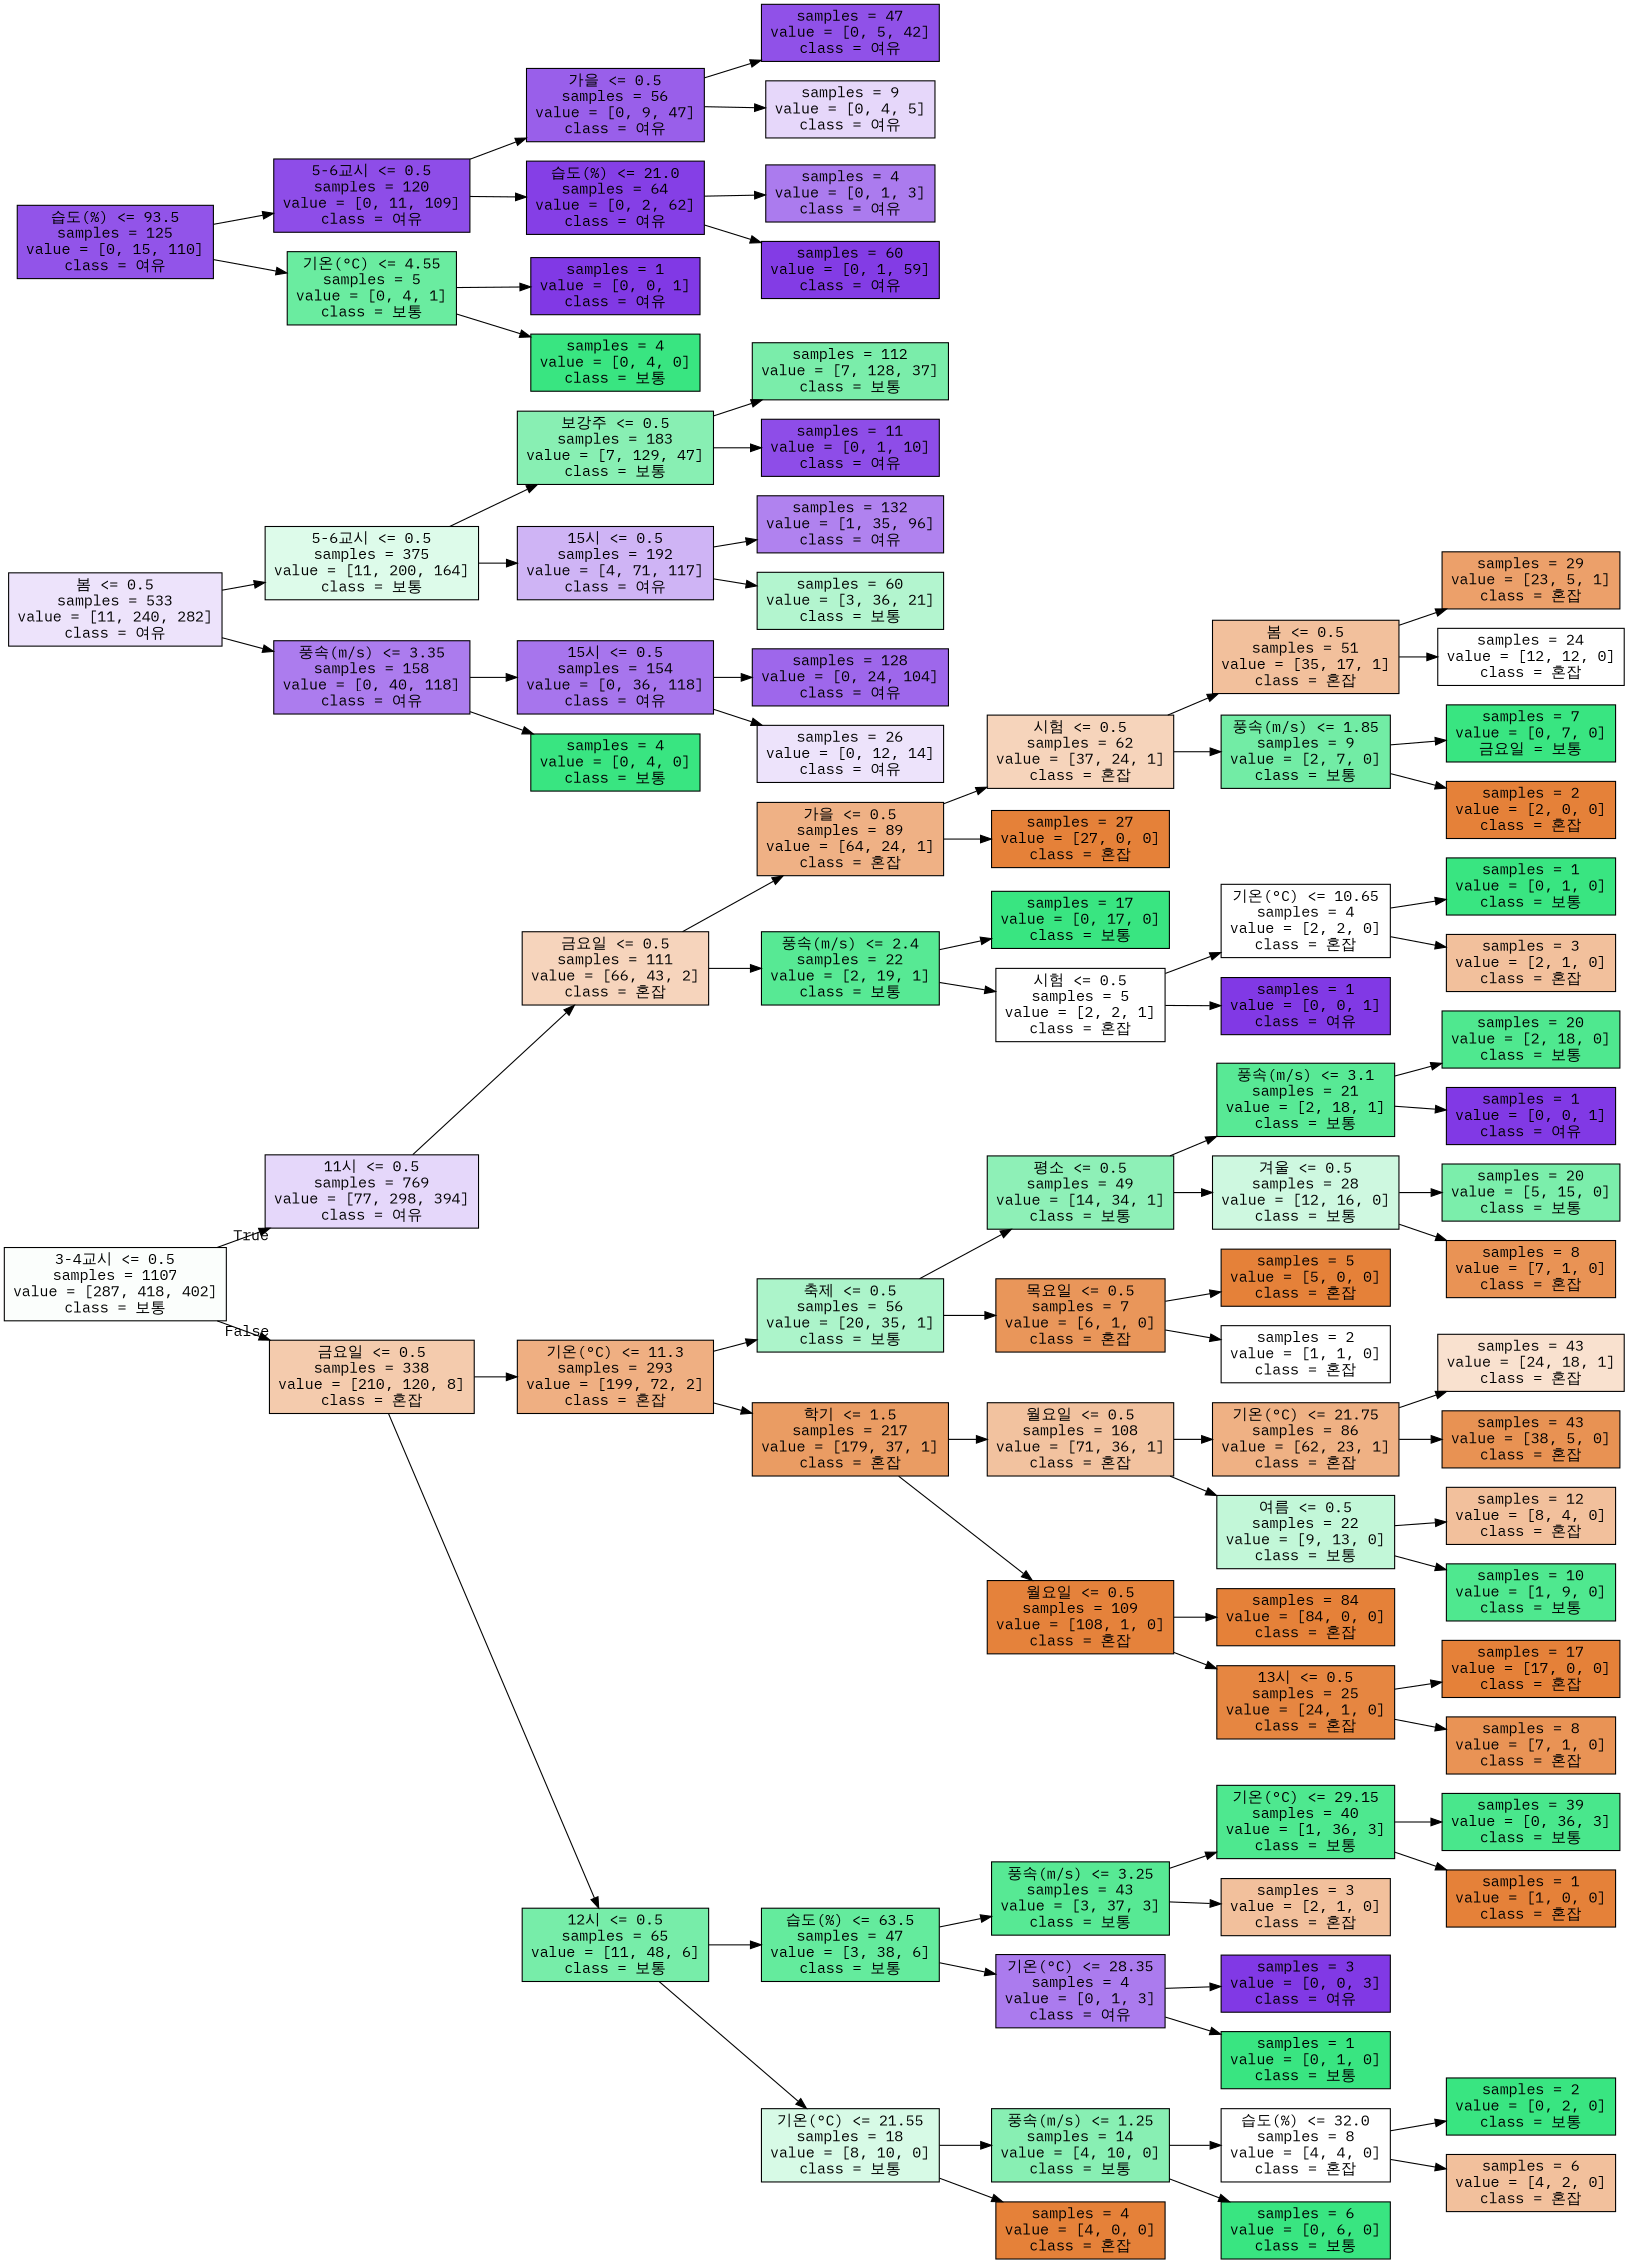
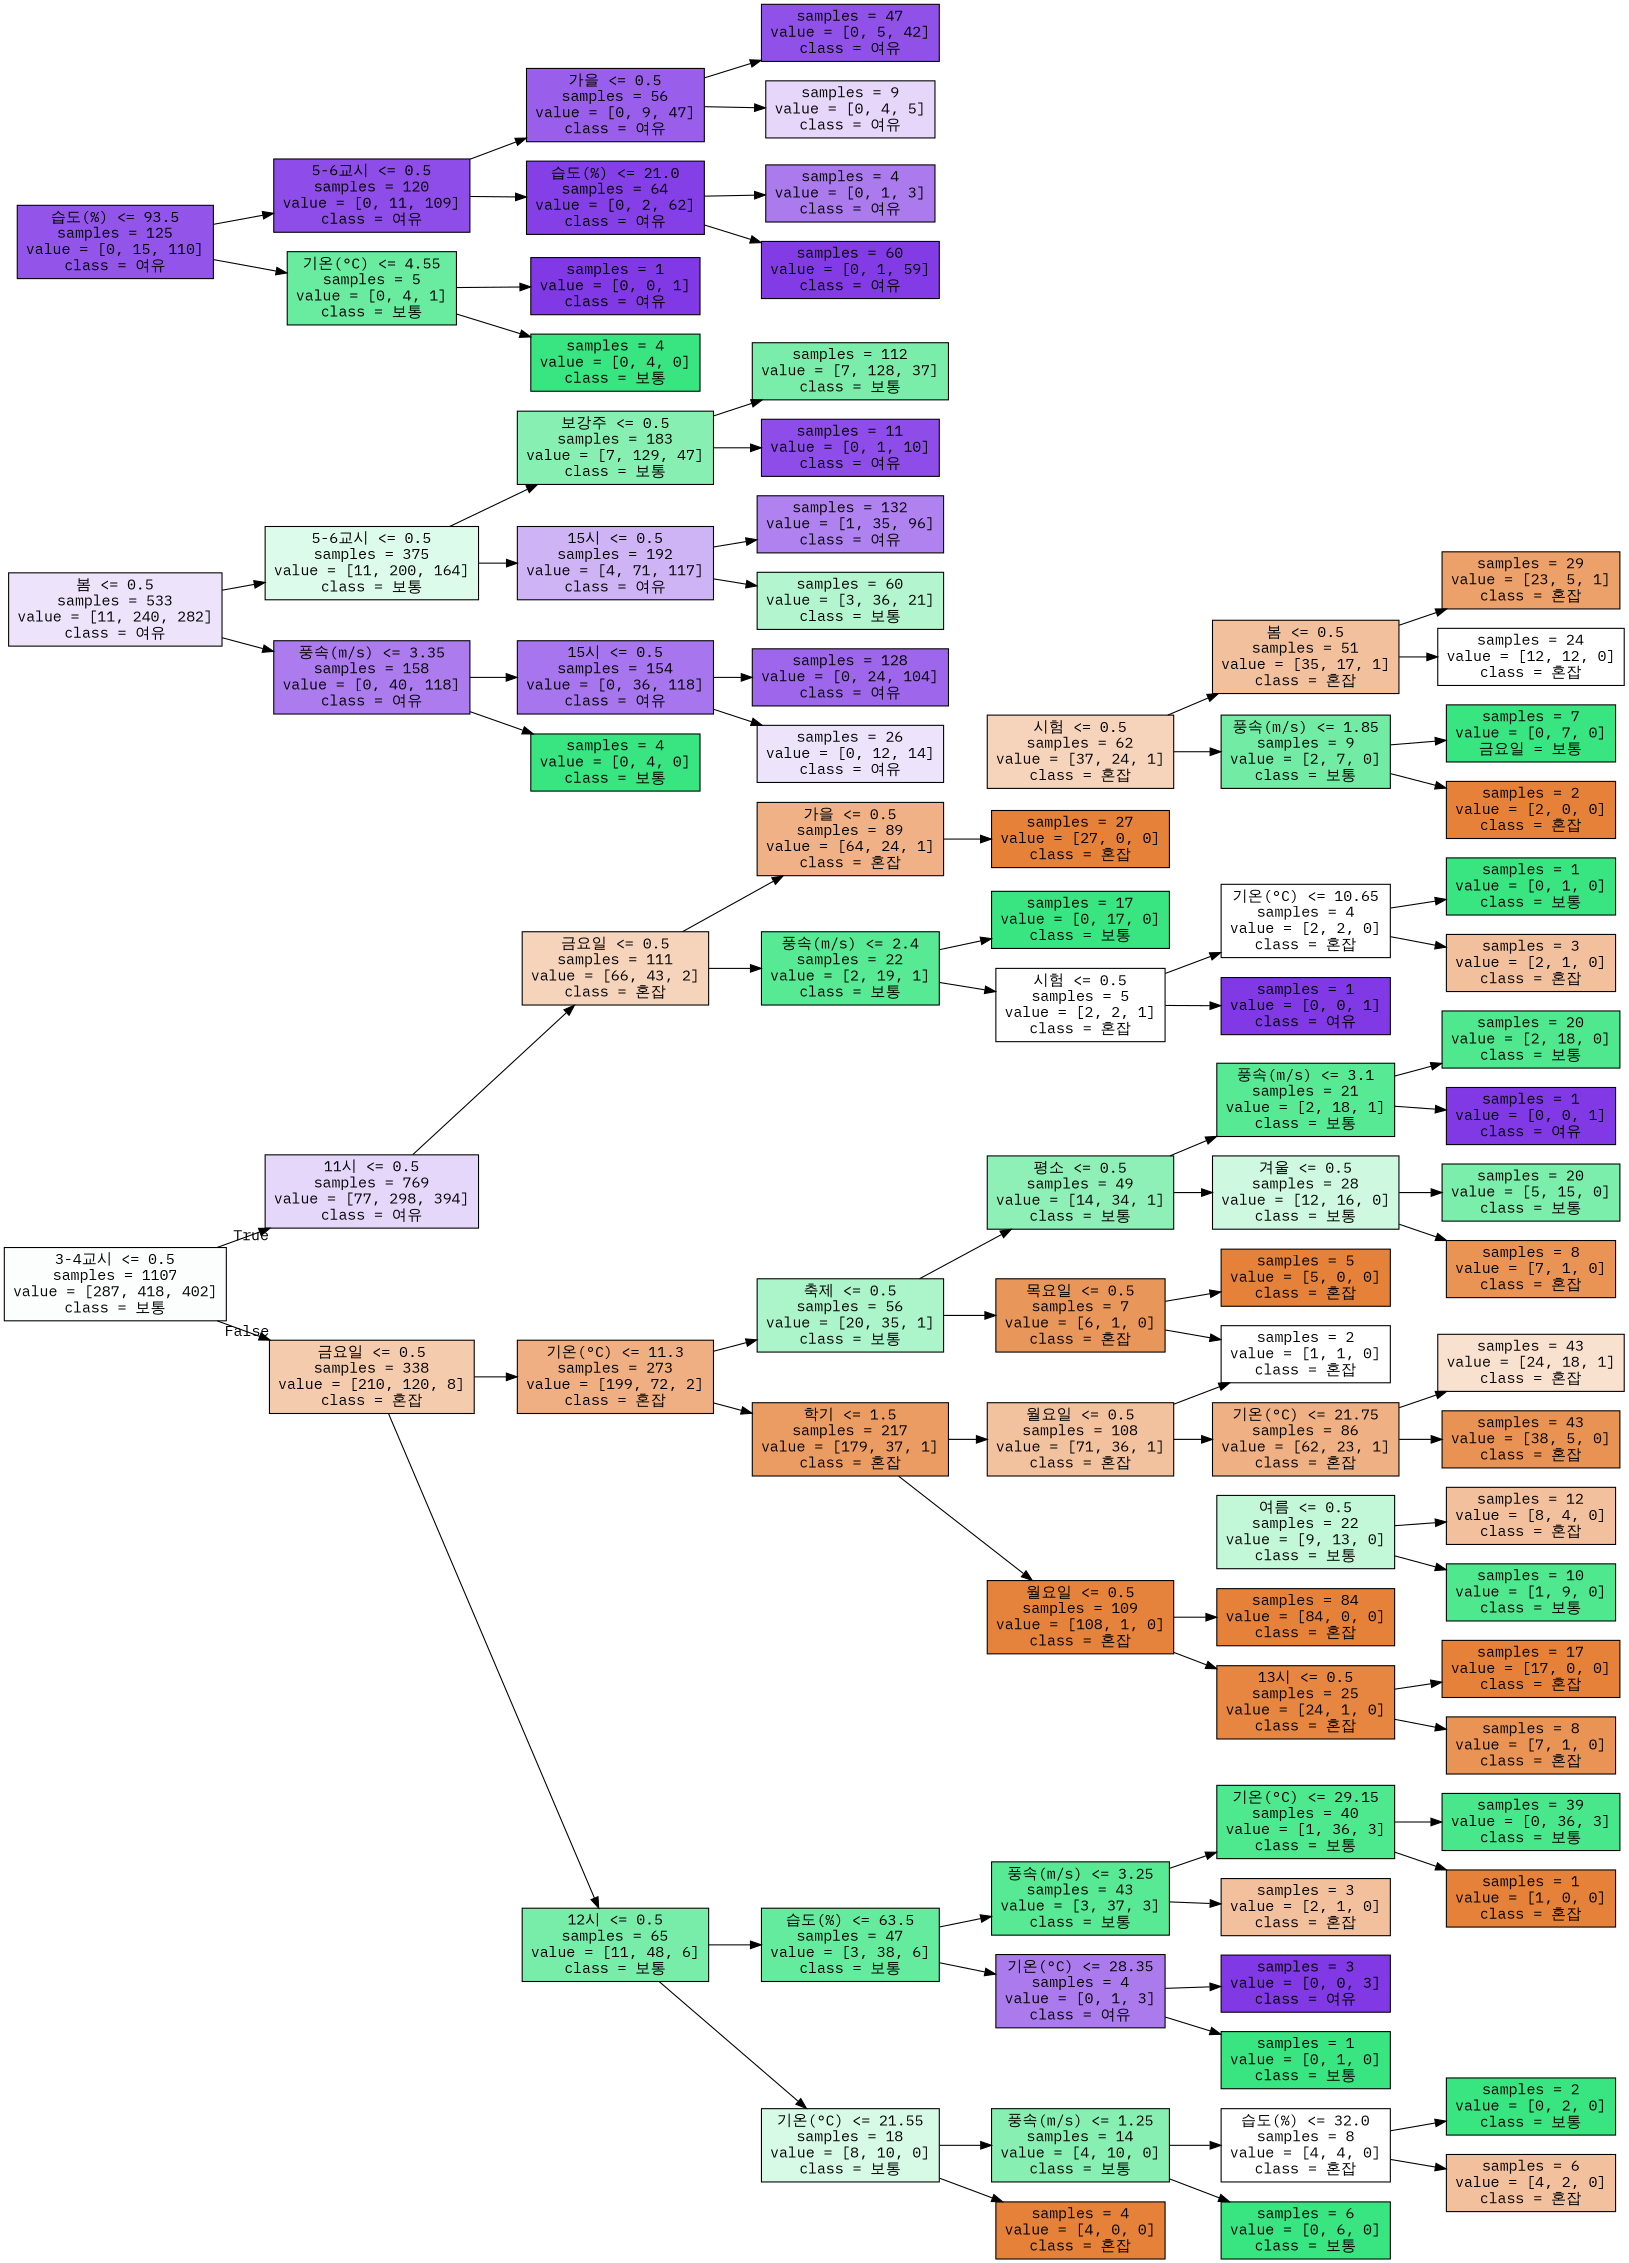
(960, 797) -> none
(615, 1377) -> (615, 1377)
(1188, 1484) -> (1197, 1395)
